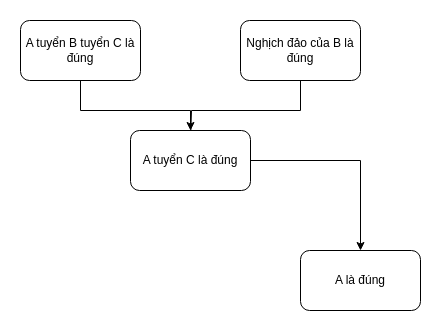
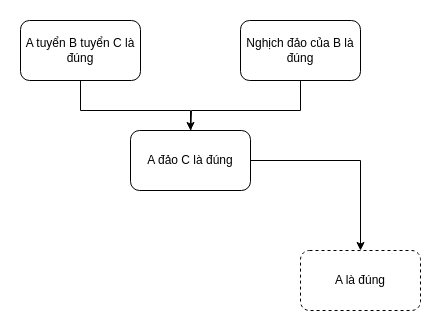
(191, 161) -> (191, 161)
(361, 281) -> (361, 281)
